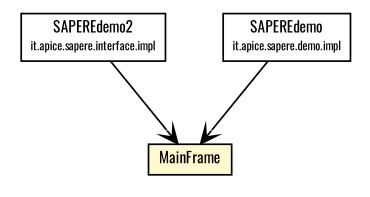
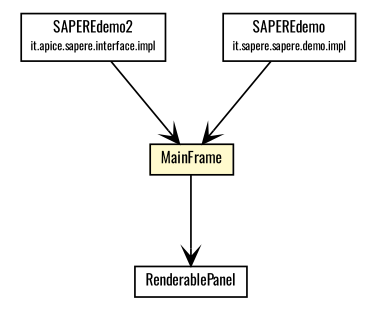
(287, 47) -> (289, 47)
none -> (191, 282)
